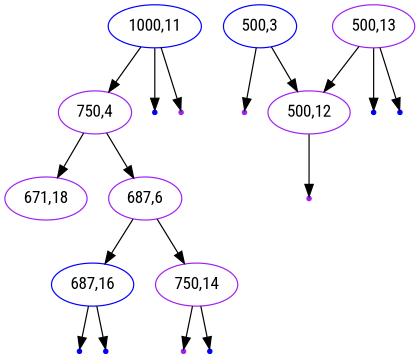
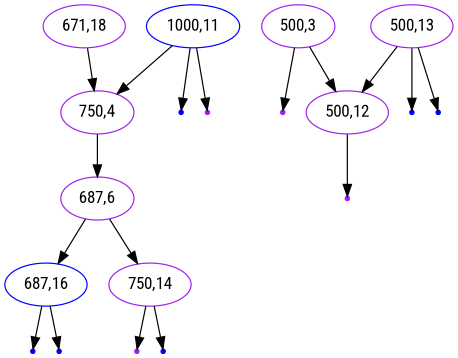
(260, 26) -> (298, 26)
(74, 150) -> (90, 63)
